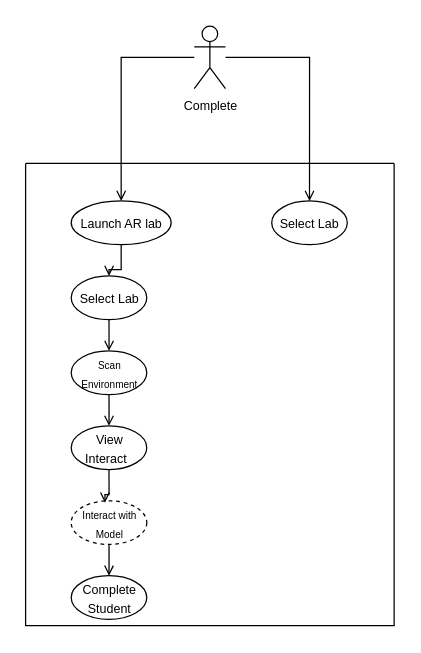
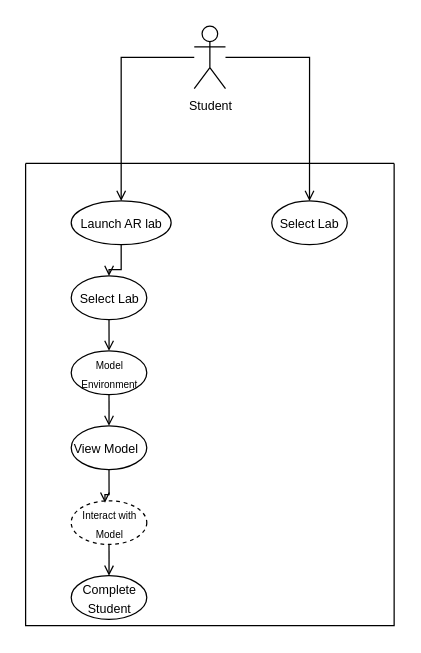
(211, 106) -> (211, 106)
(110, 373) -> (110, 373)
(110, 448) -> (110, 448)
